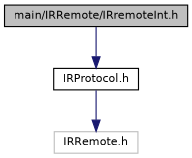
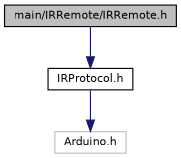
(96, 16) -> (90, 16)
(96, 142) -> (90, 142)
